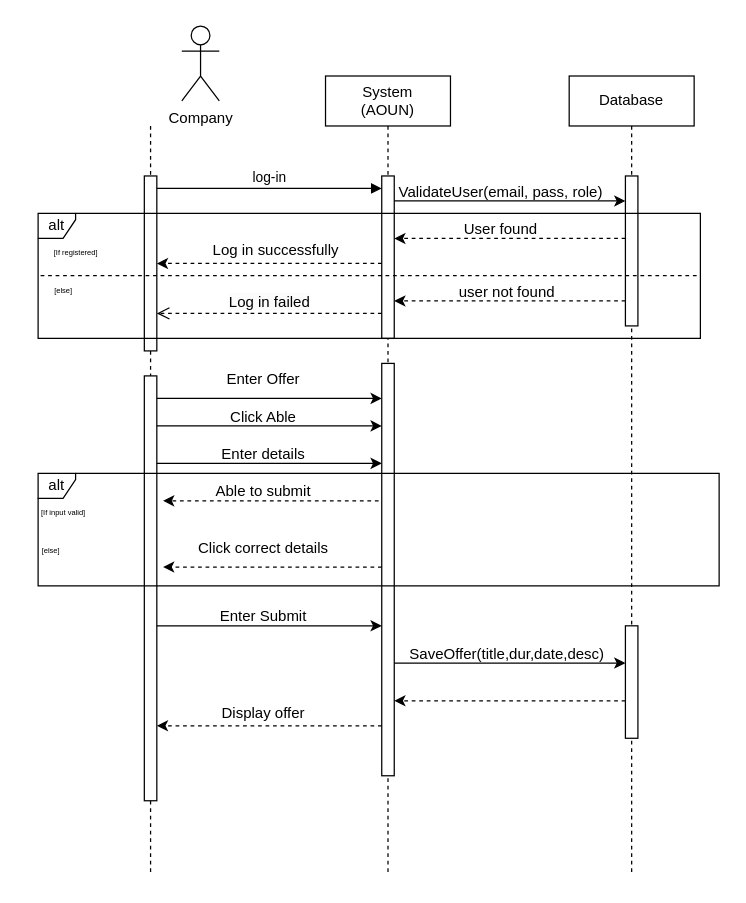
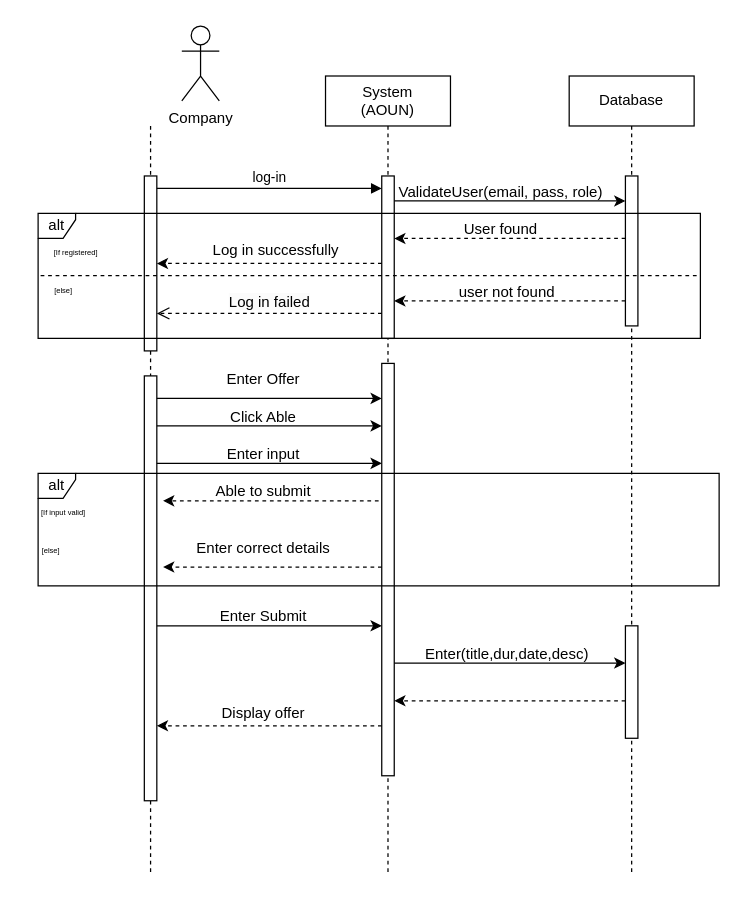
(264, 454) -> (264, 454)
(264, 548) -> (264, 548)
(508, 654) -> (508, 654)
